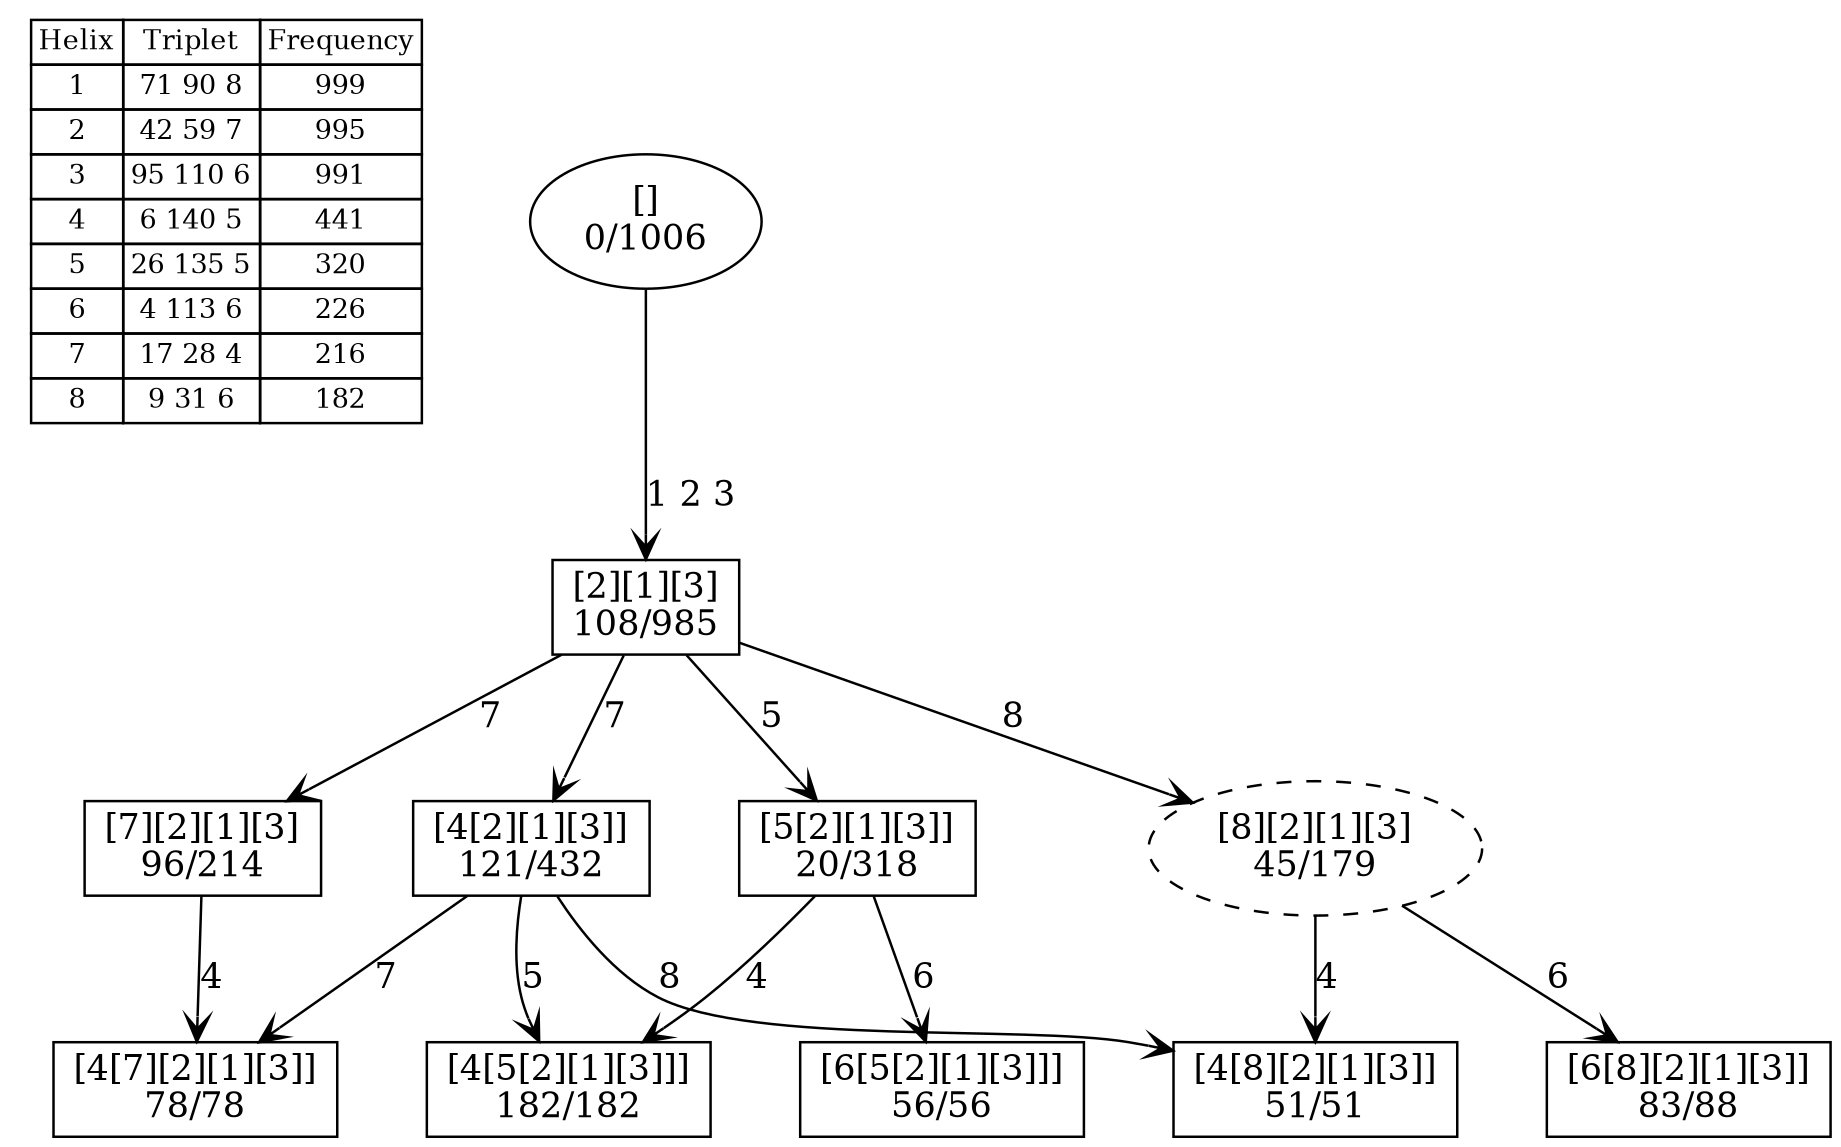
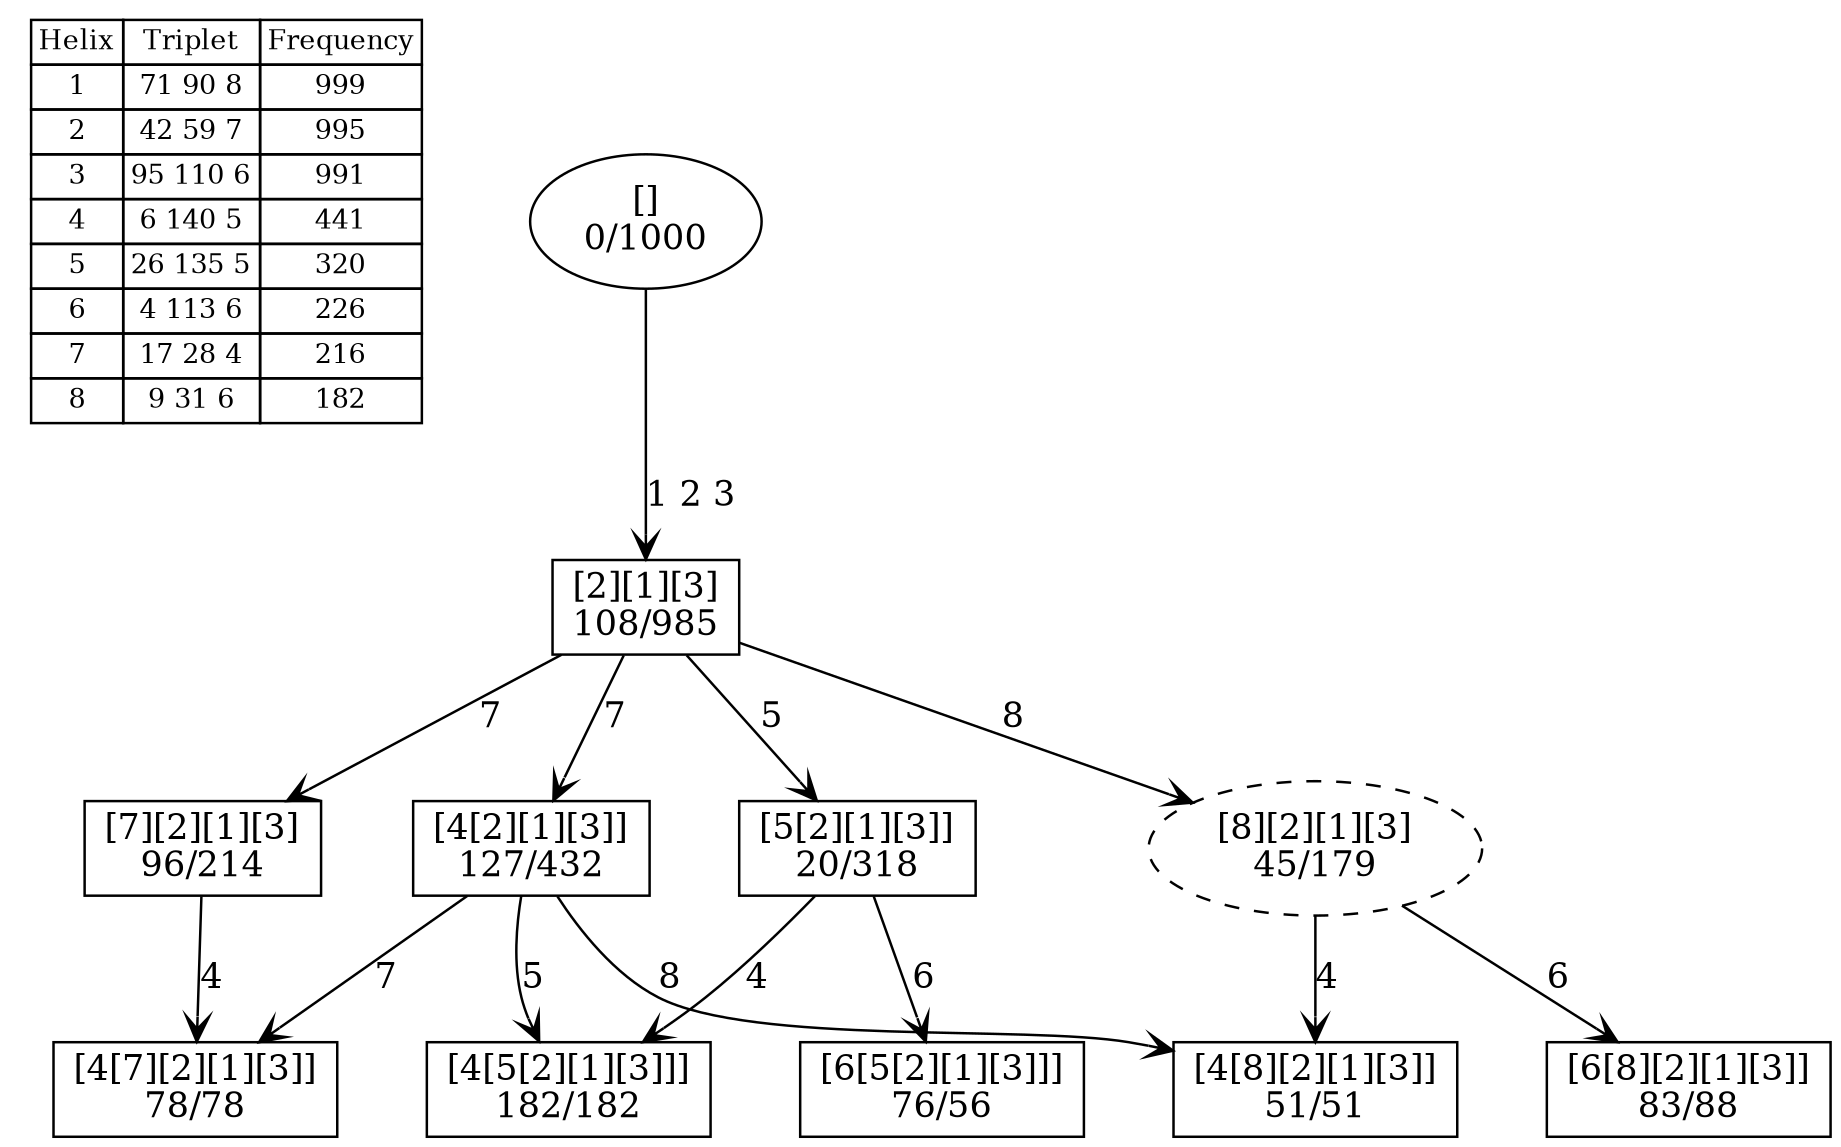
(646, 222) -> (646, 222)
(531, 848) -> (531, 848)
(942, 1089) -> (942, 1089)
